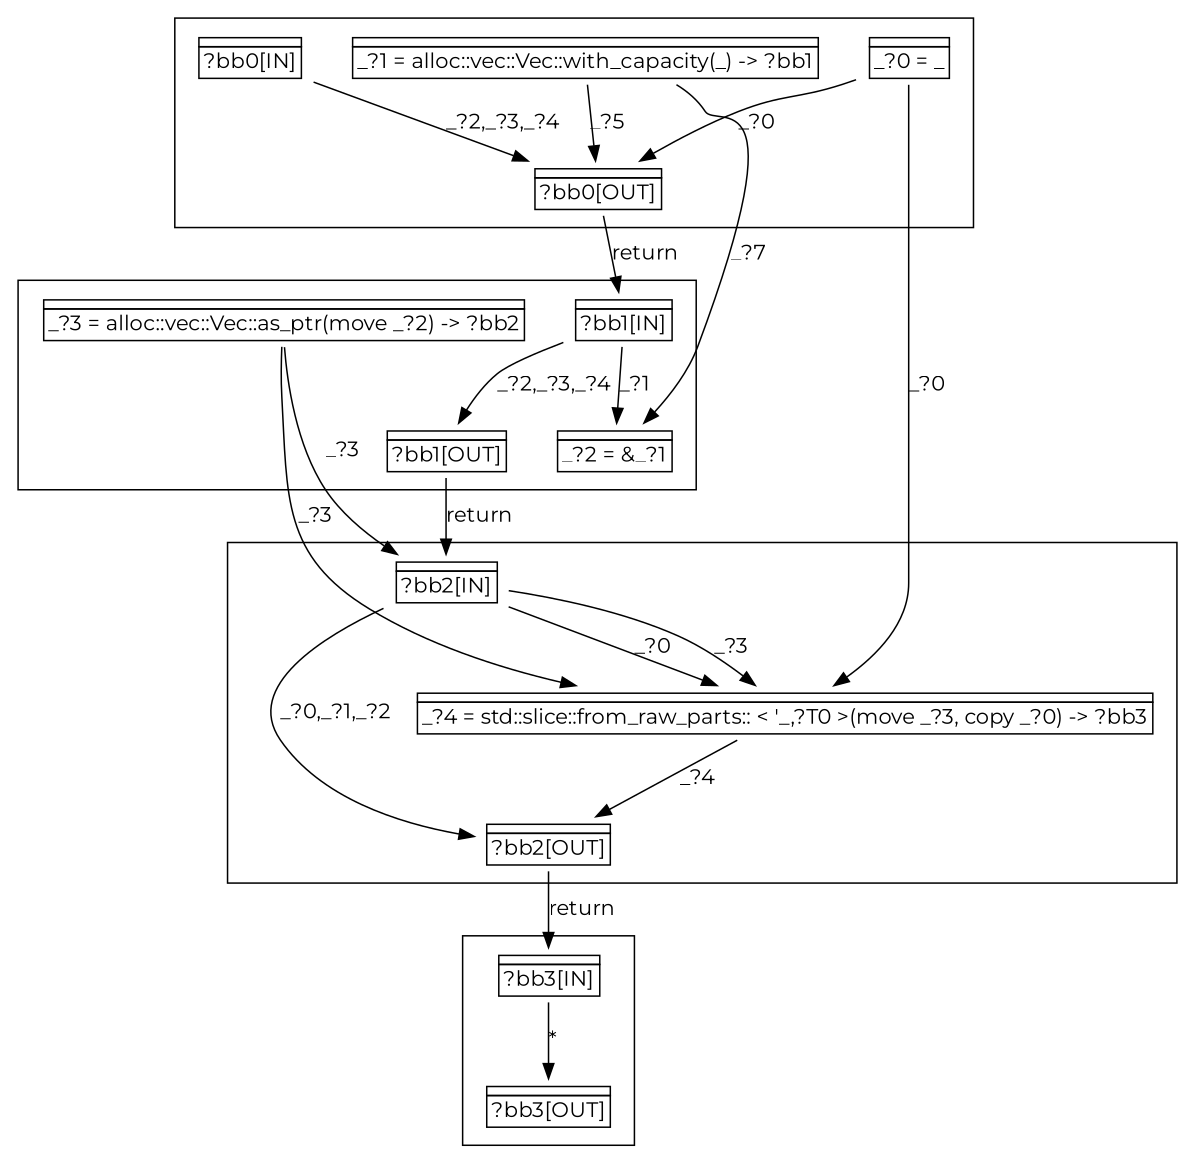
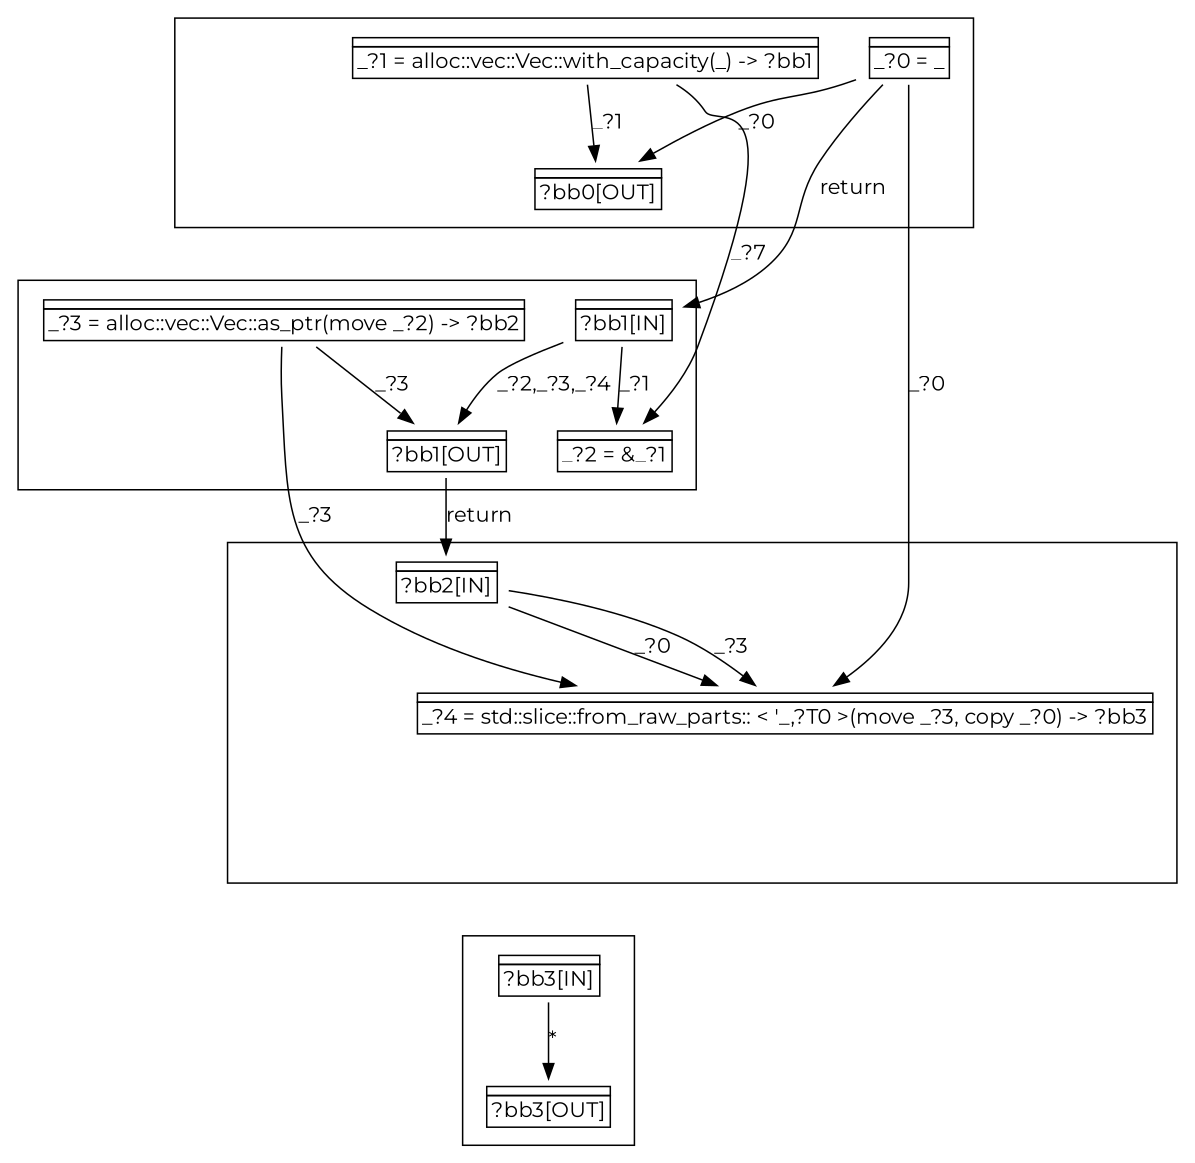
(250, 57) -> none
(608, 123) -> (608, 123)
(610, 246) -> (801, 206)
(310, 460) -> (358, 380)
(549, 844) -> none
